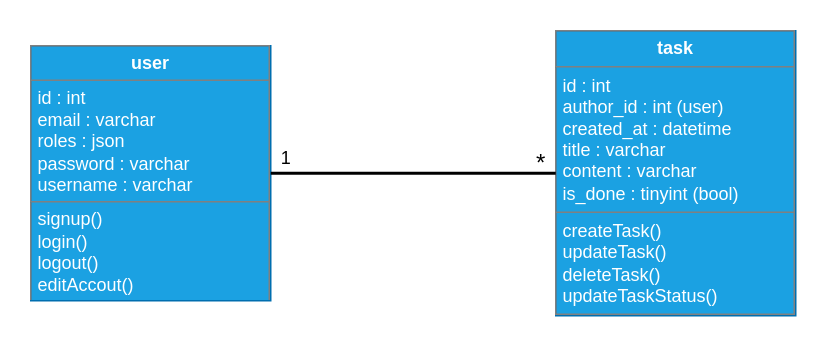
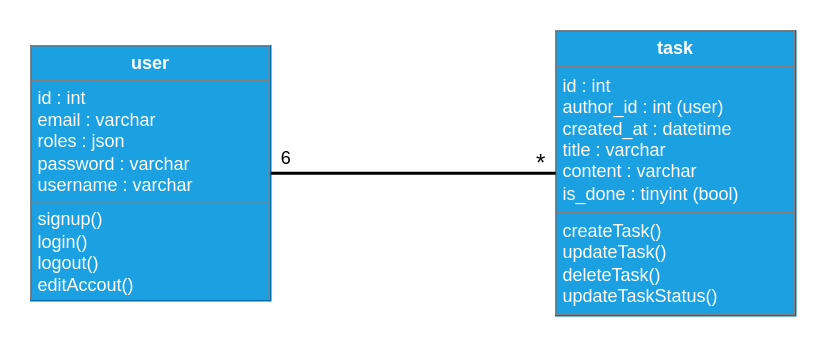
(287, 158) -> (287, 158)
